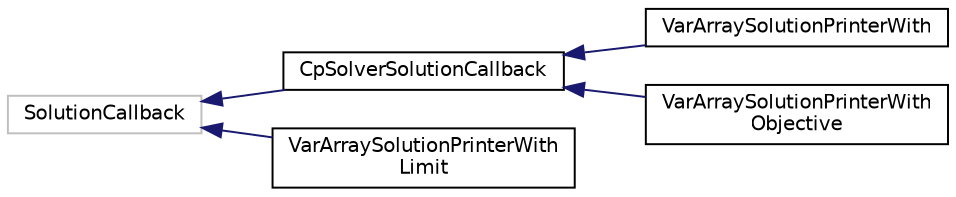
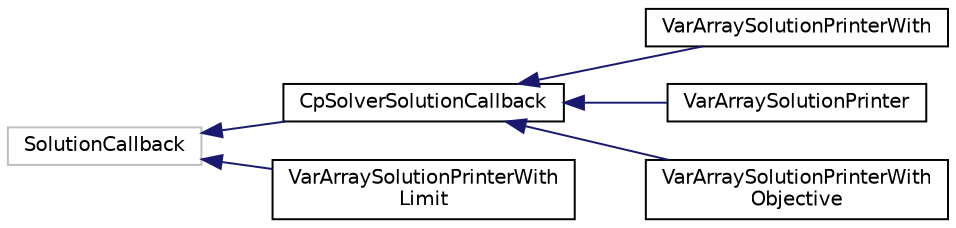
none -> (797, 103)
